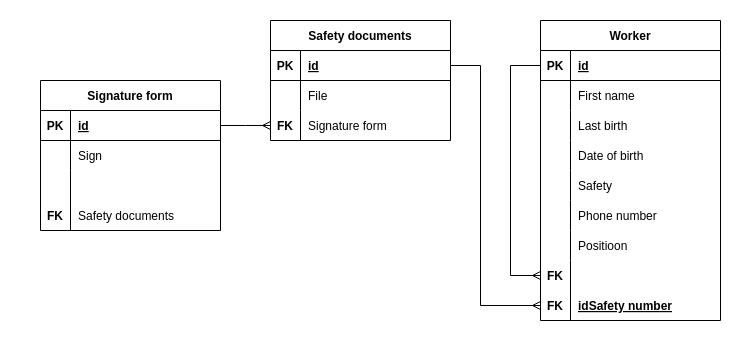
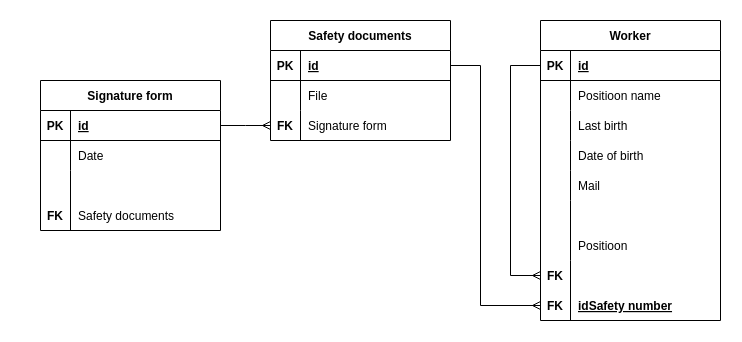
(608, 96) -> (620, 96)
(90, 156) -> (91, 156)
(598, 186) -> (588, 186)
(646, 216) -> none
